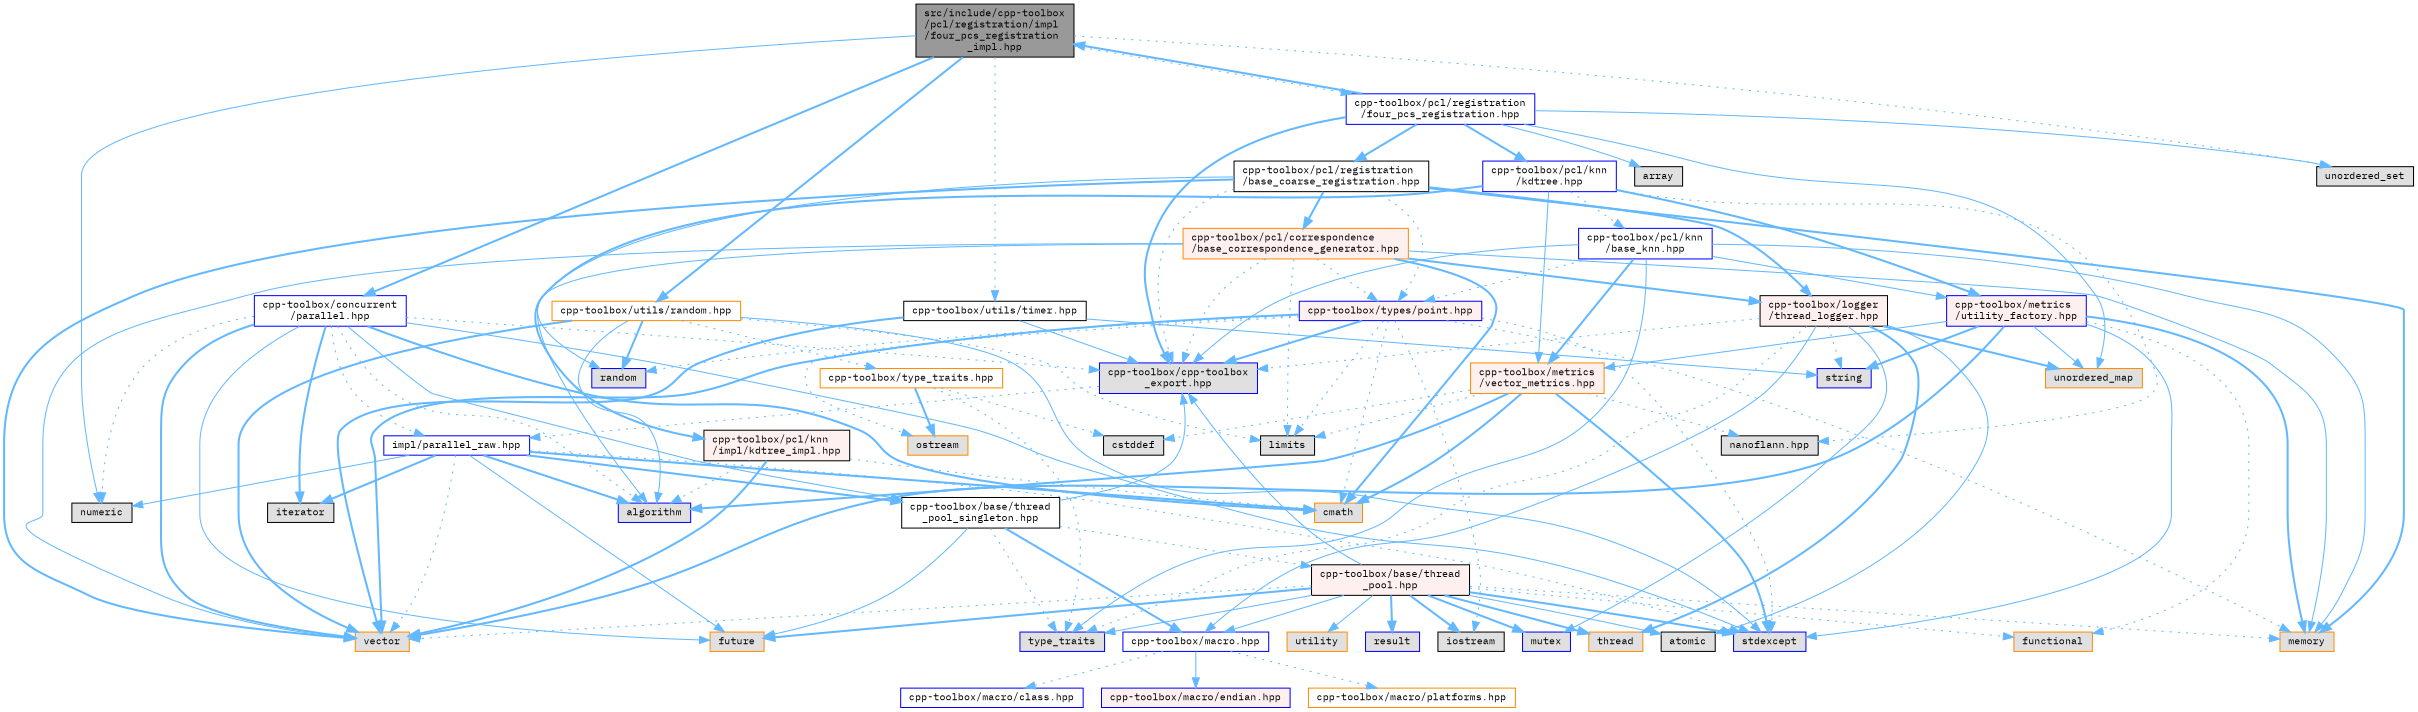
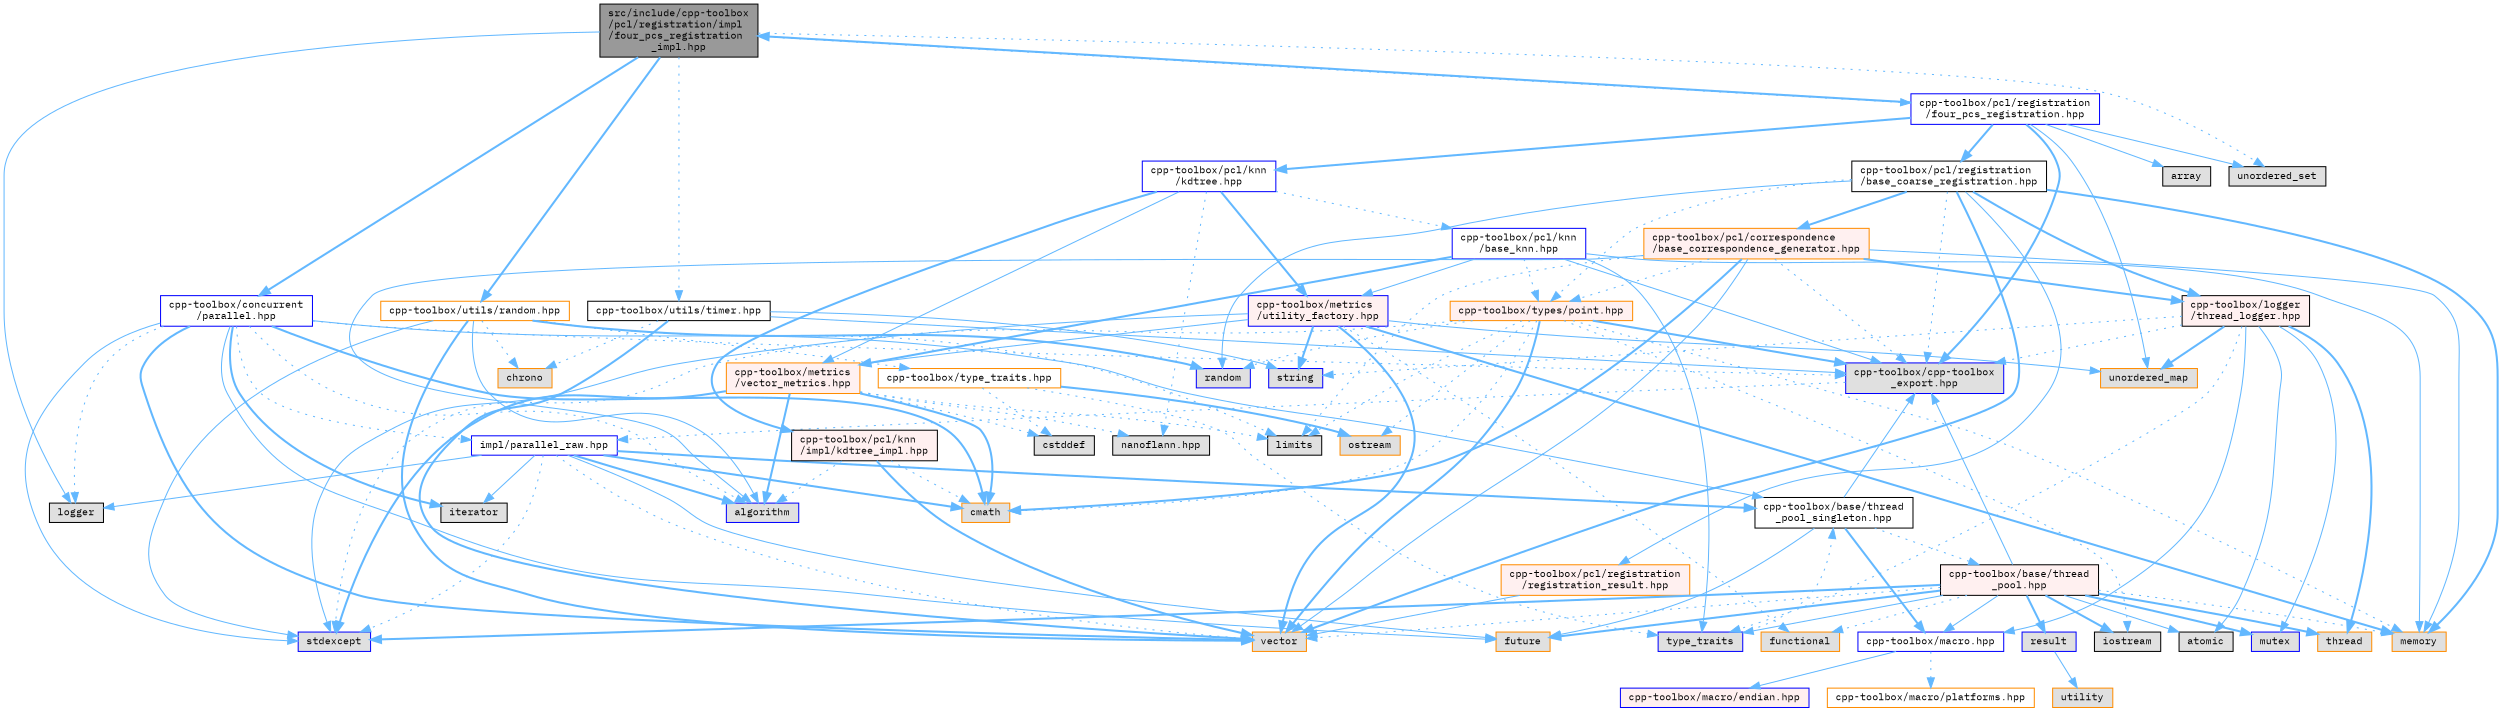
(1391, 311) -> (1541, 311)
none -> (525, 378)
(384, 477) -> (513, 475)
(102, 513) -> (76, 513)
(1021, 576) -> (1819, 582)
none -> (1595, 580)
(1354, 610) -> (2063, 665)
(992, 698) -> none
